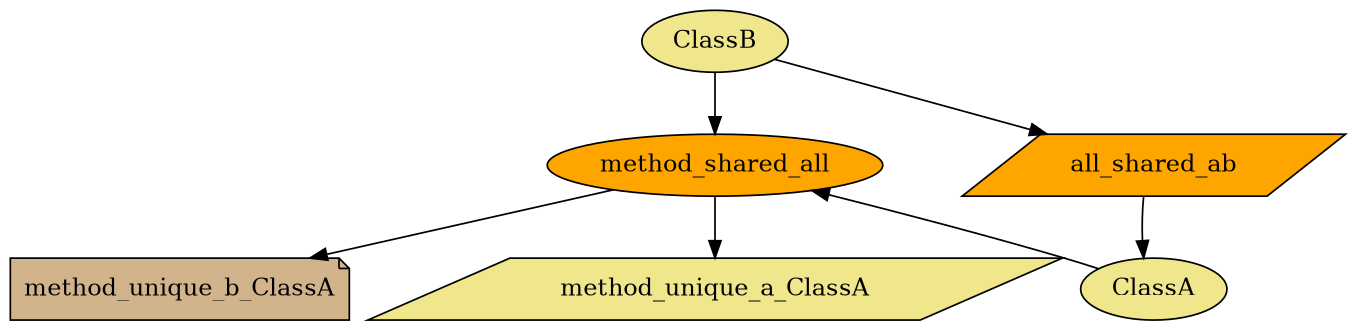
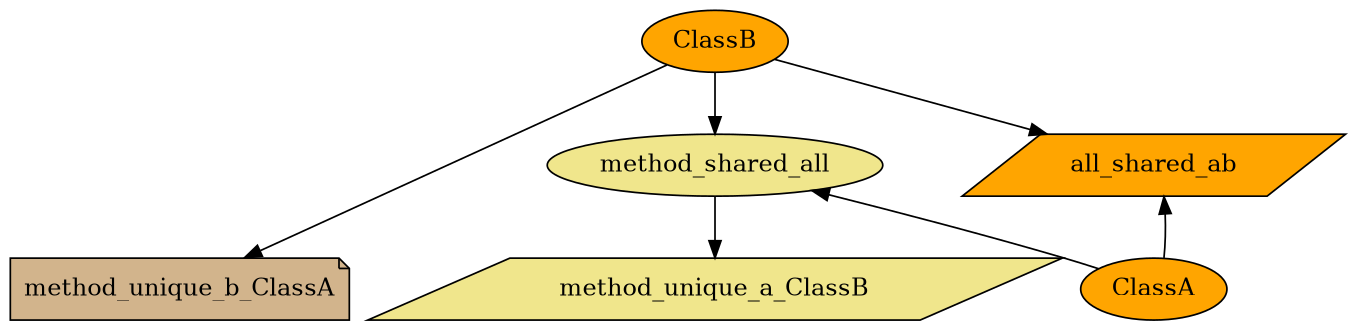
(715, 41) -> (715, 41)
(715, 165) -> (715, 165)
(1142, 219) -> (1165, 236)
(470, 222) -> (464, 158)
(715, 289) -> (715, 289)
(1154, 289) -> (1154, 289)
